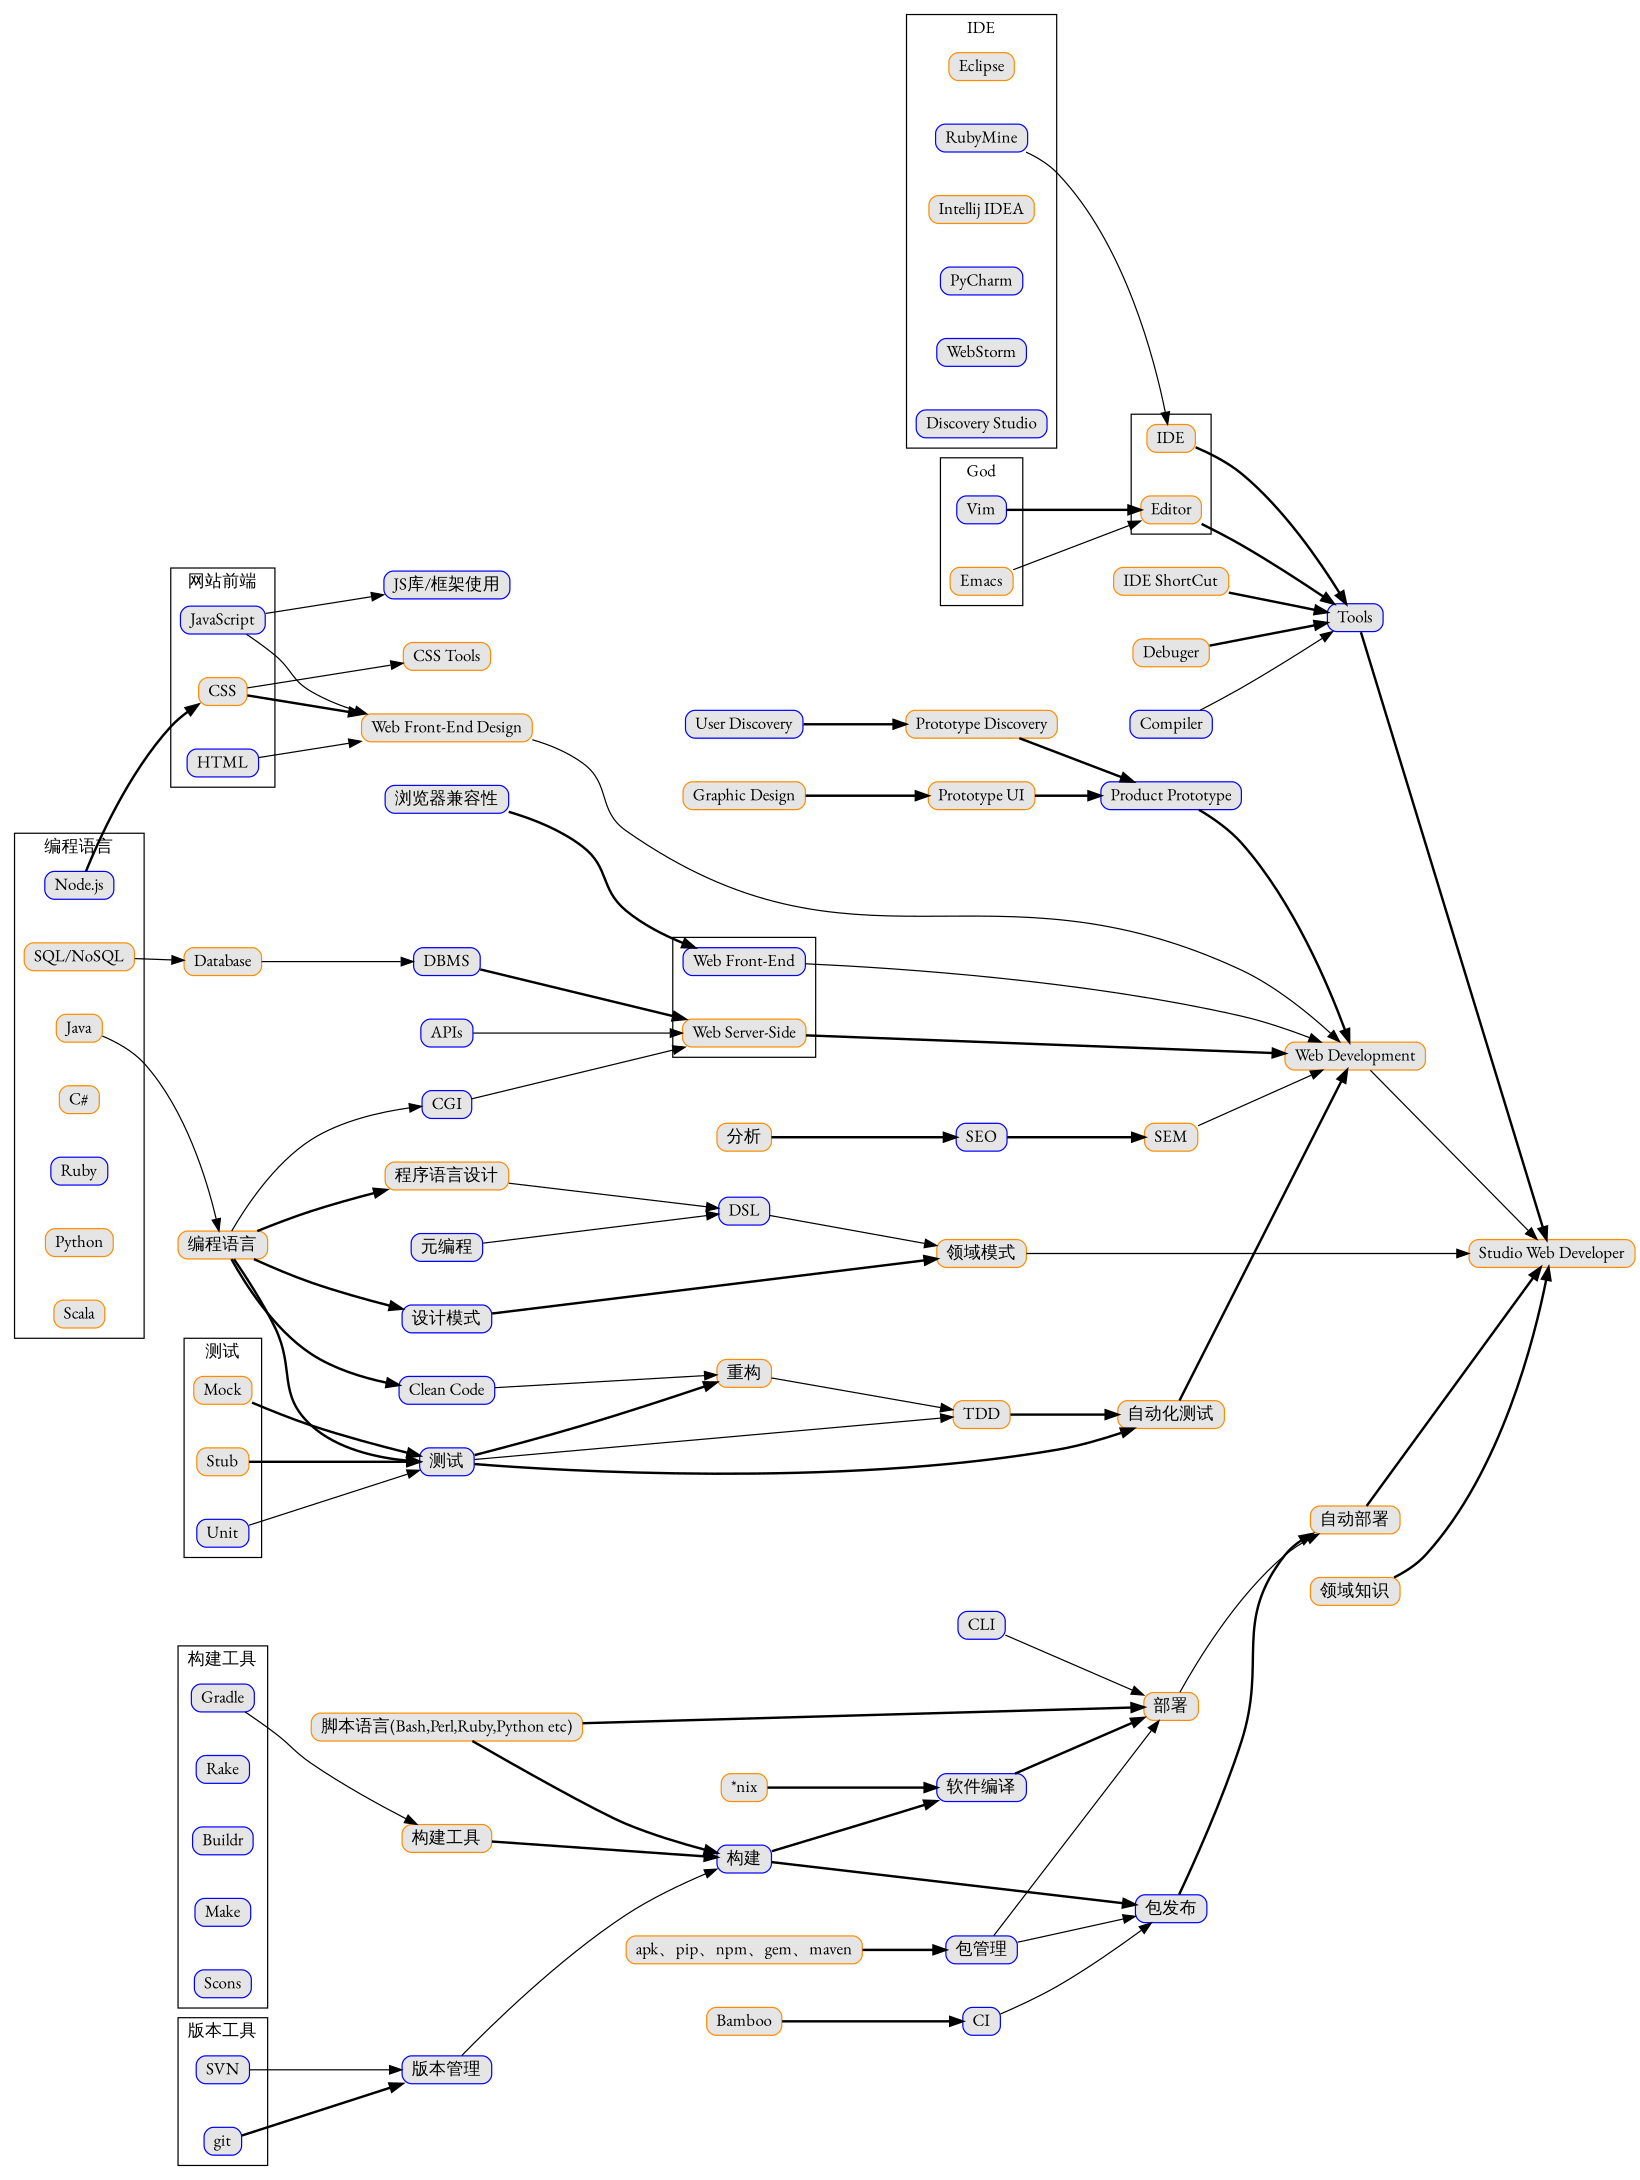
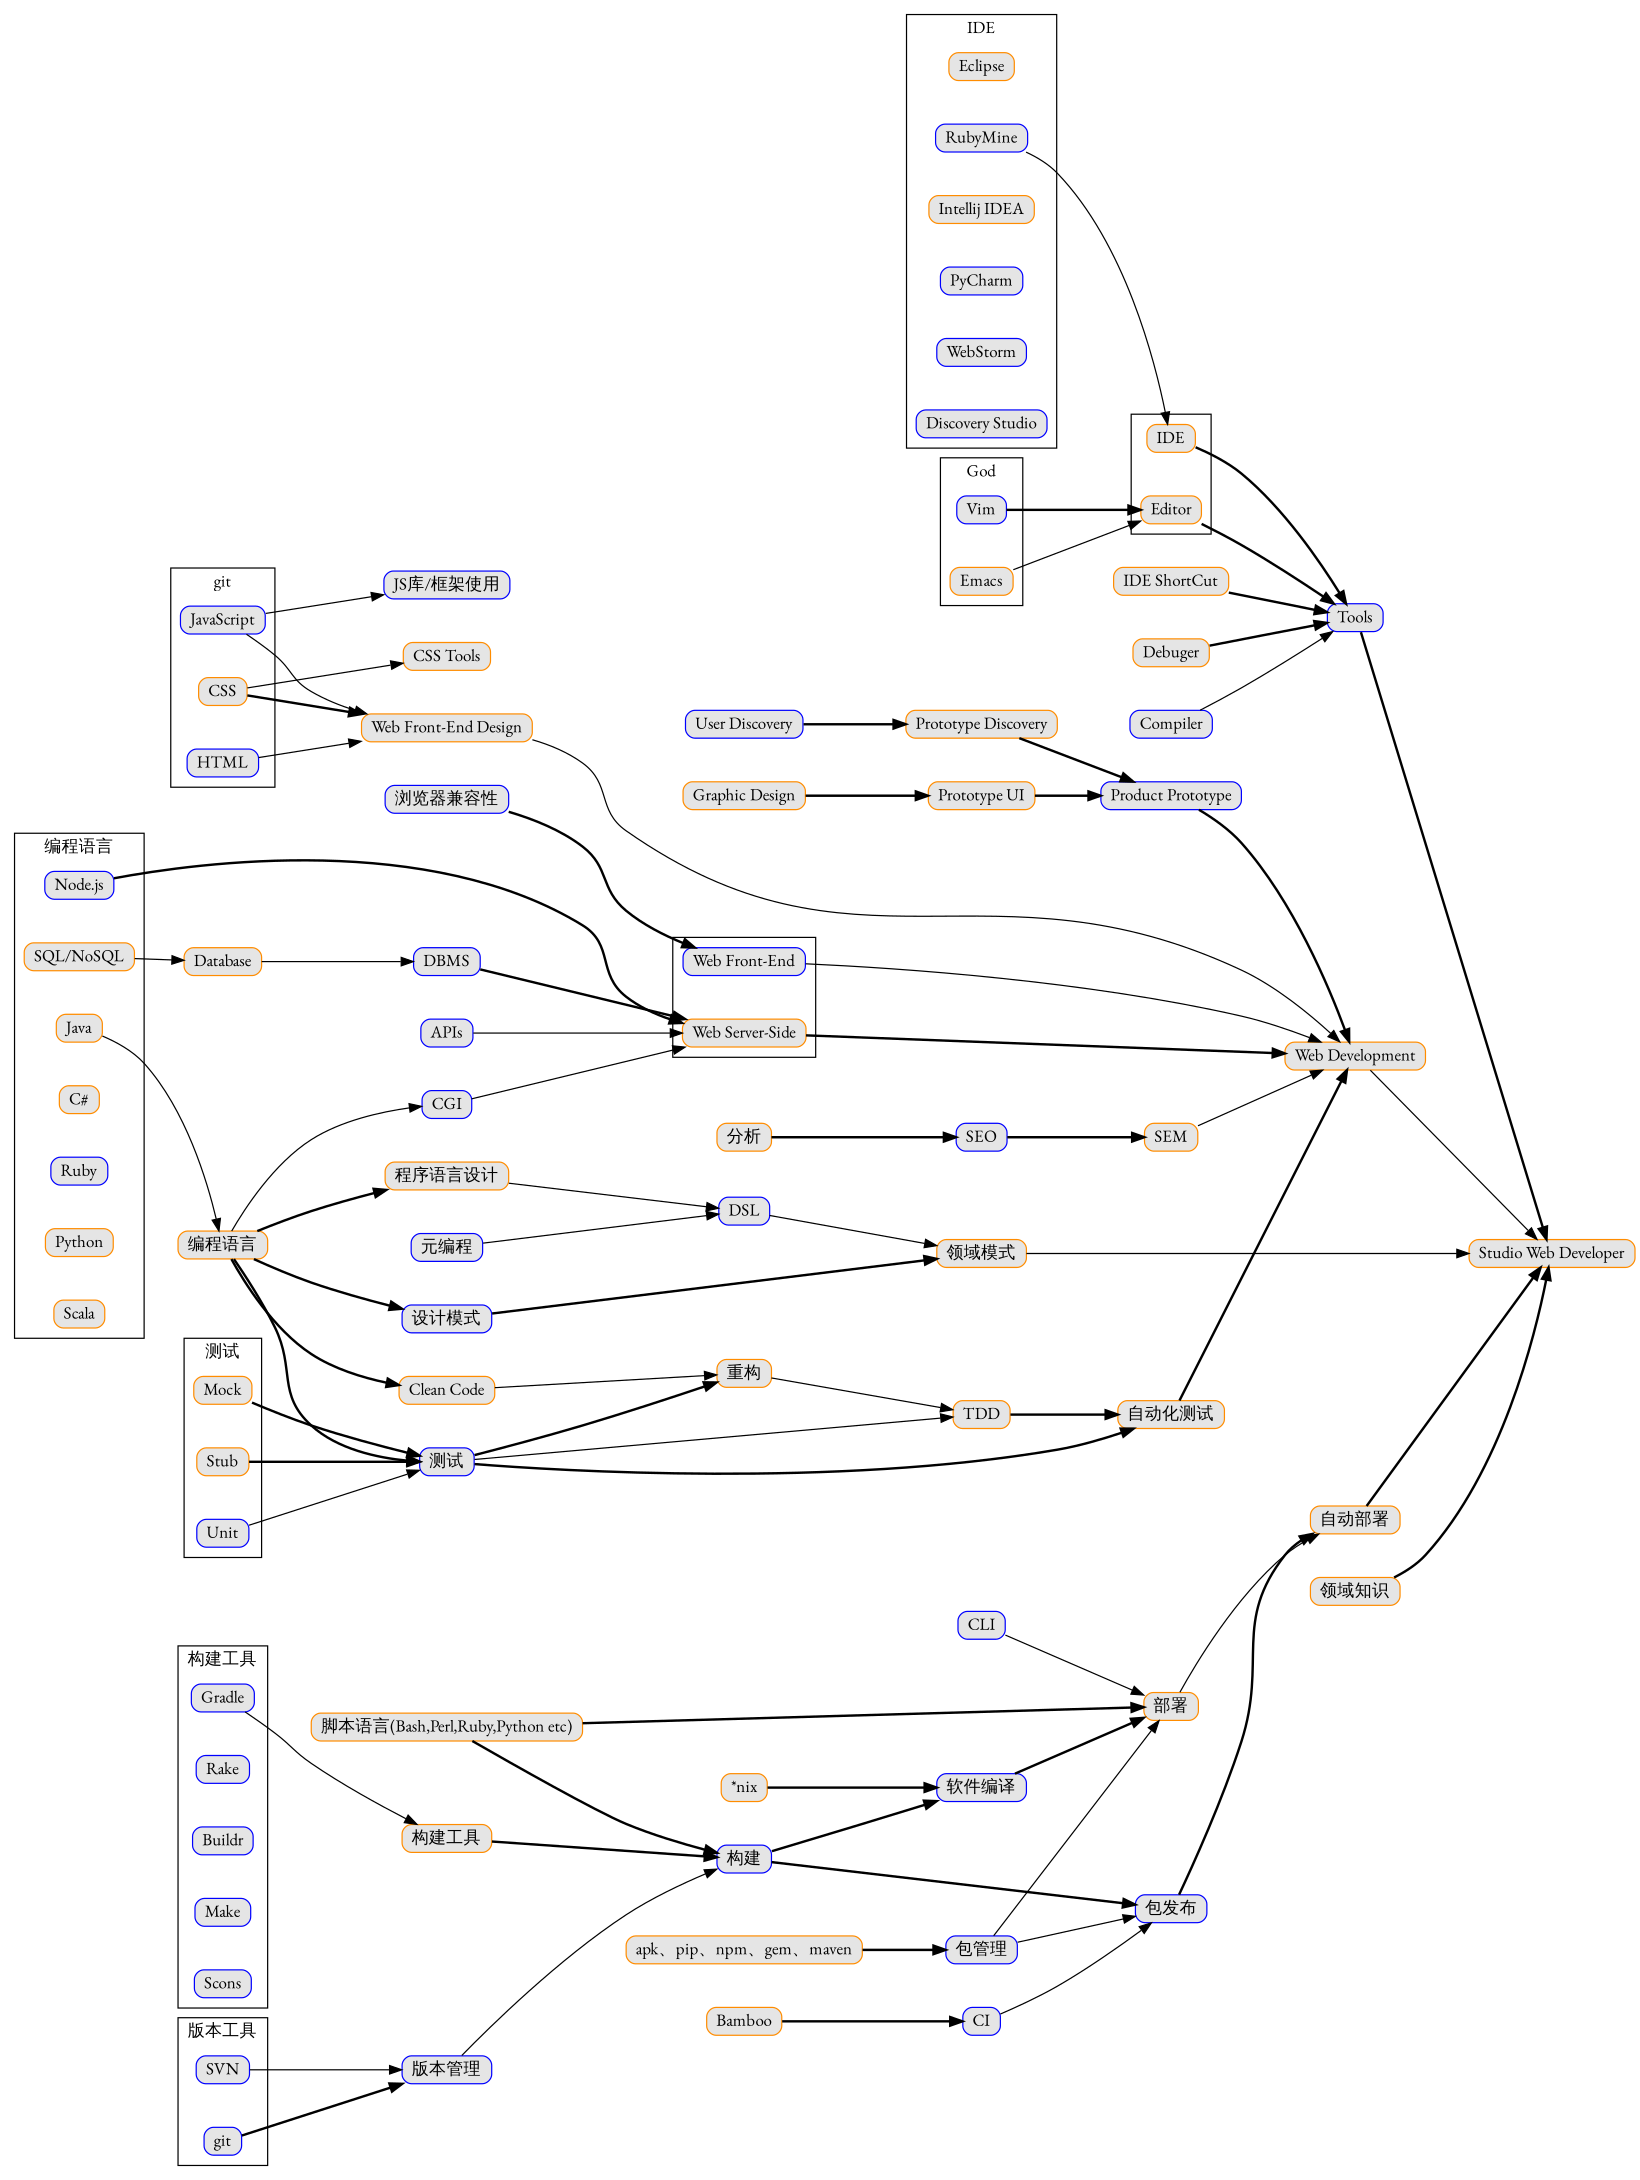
(223, 582) -> (223, 582)
(128, 786) -> (420, 870)
(447, 1390) -> (447, 1390)
